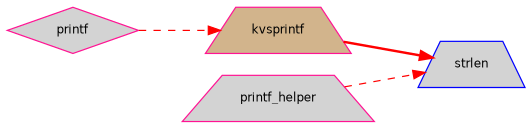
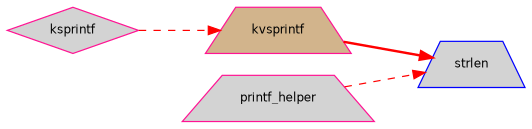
(73, 30) -> (73, 30)
